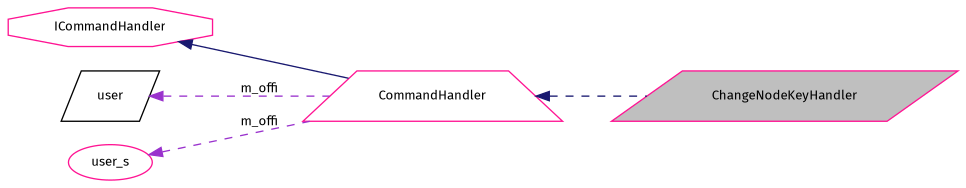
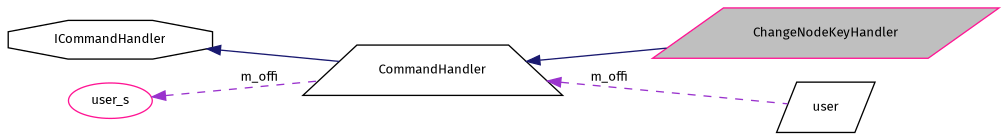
(110, 27) -> (110, 40)
(246, 96) -> (674, 93)
(433, 96) -> (433, 70)
(598, 96) -> (603, 54)
